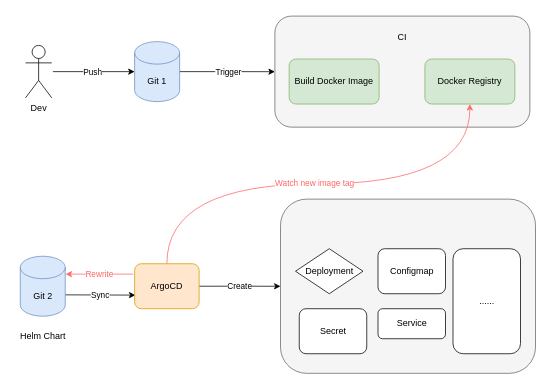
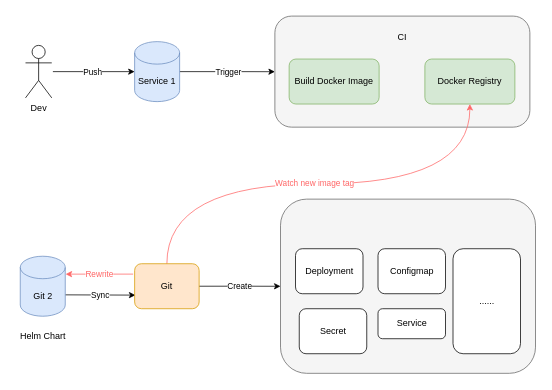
(157, 81) -> (157, 81)
(329, 271) -> (329, 271)
(167, 286) -> (167, 286)
